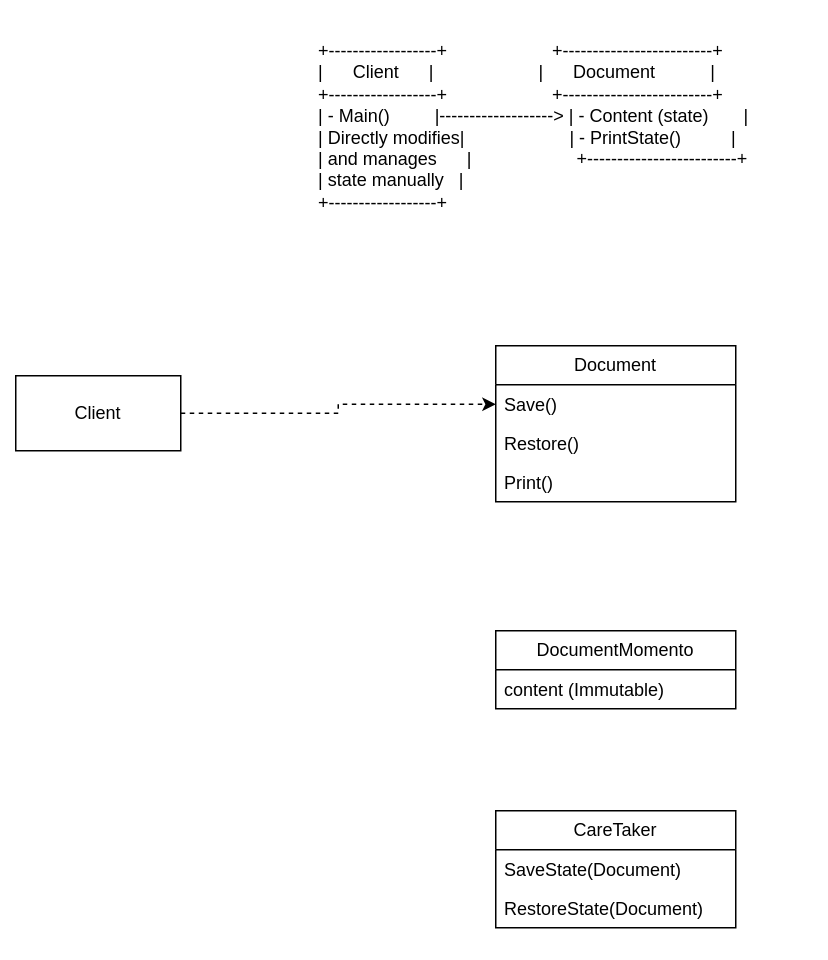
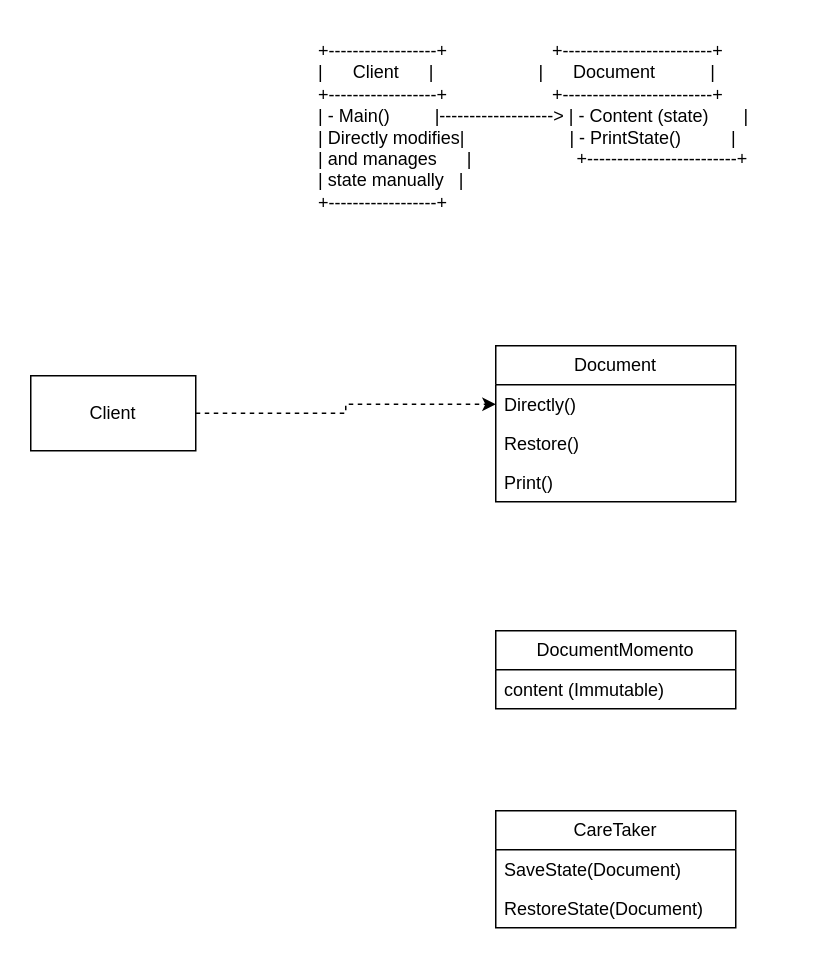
(535, 406) -> (550, 406)
(98, 413) -> (113, 413)
